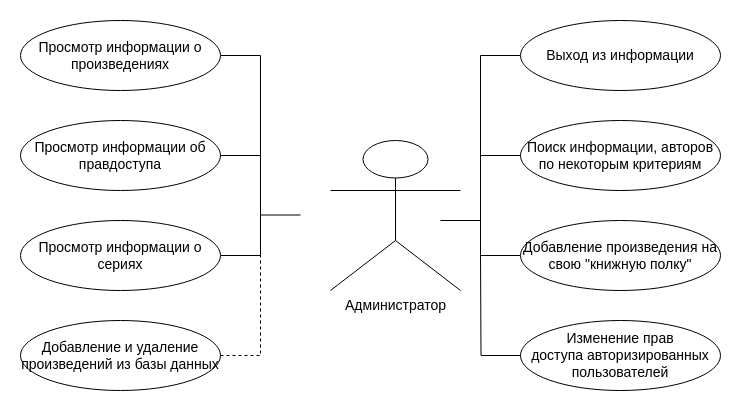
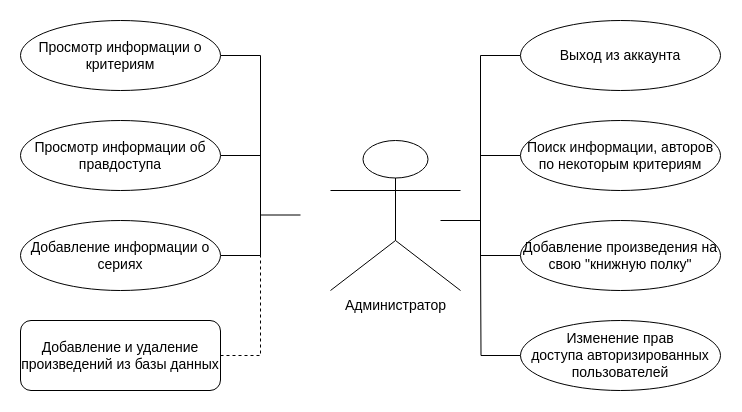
(121, 56) -> (121, 56)
(621, 56) -> (621, 56)
(121, 256) -> (121, 256)
(121, 356) -> (121, 356)
